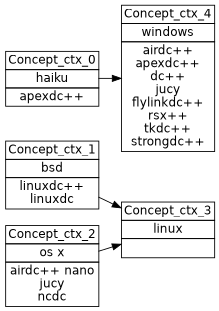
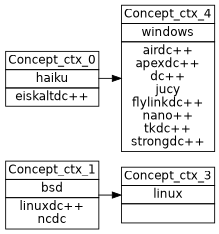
(52, 97) -> (52, 97)
(168, 116) -> (168, 116)
(52, 199) -> (52, 219)
(52, 266) -> none
